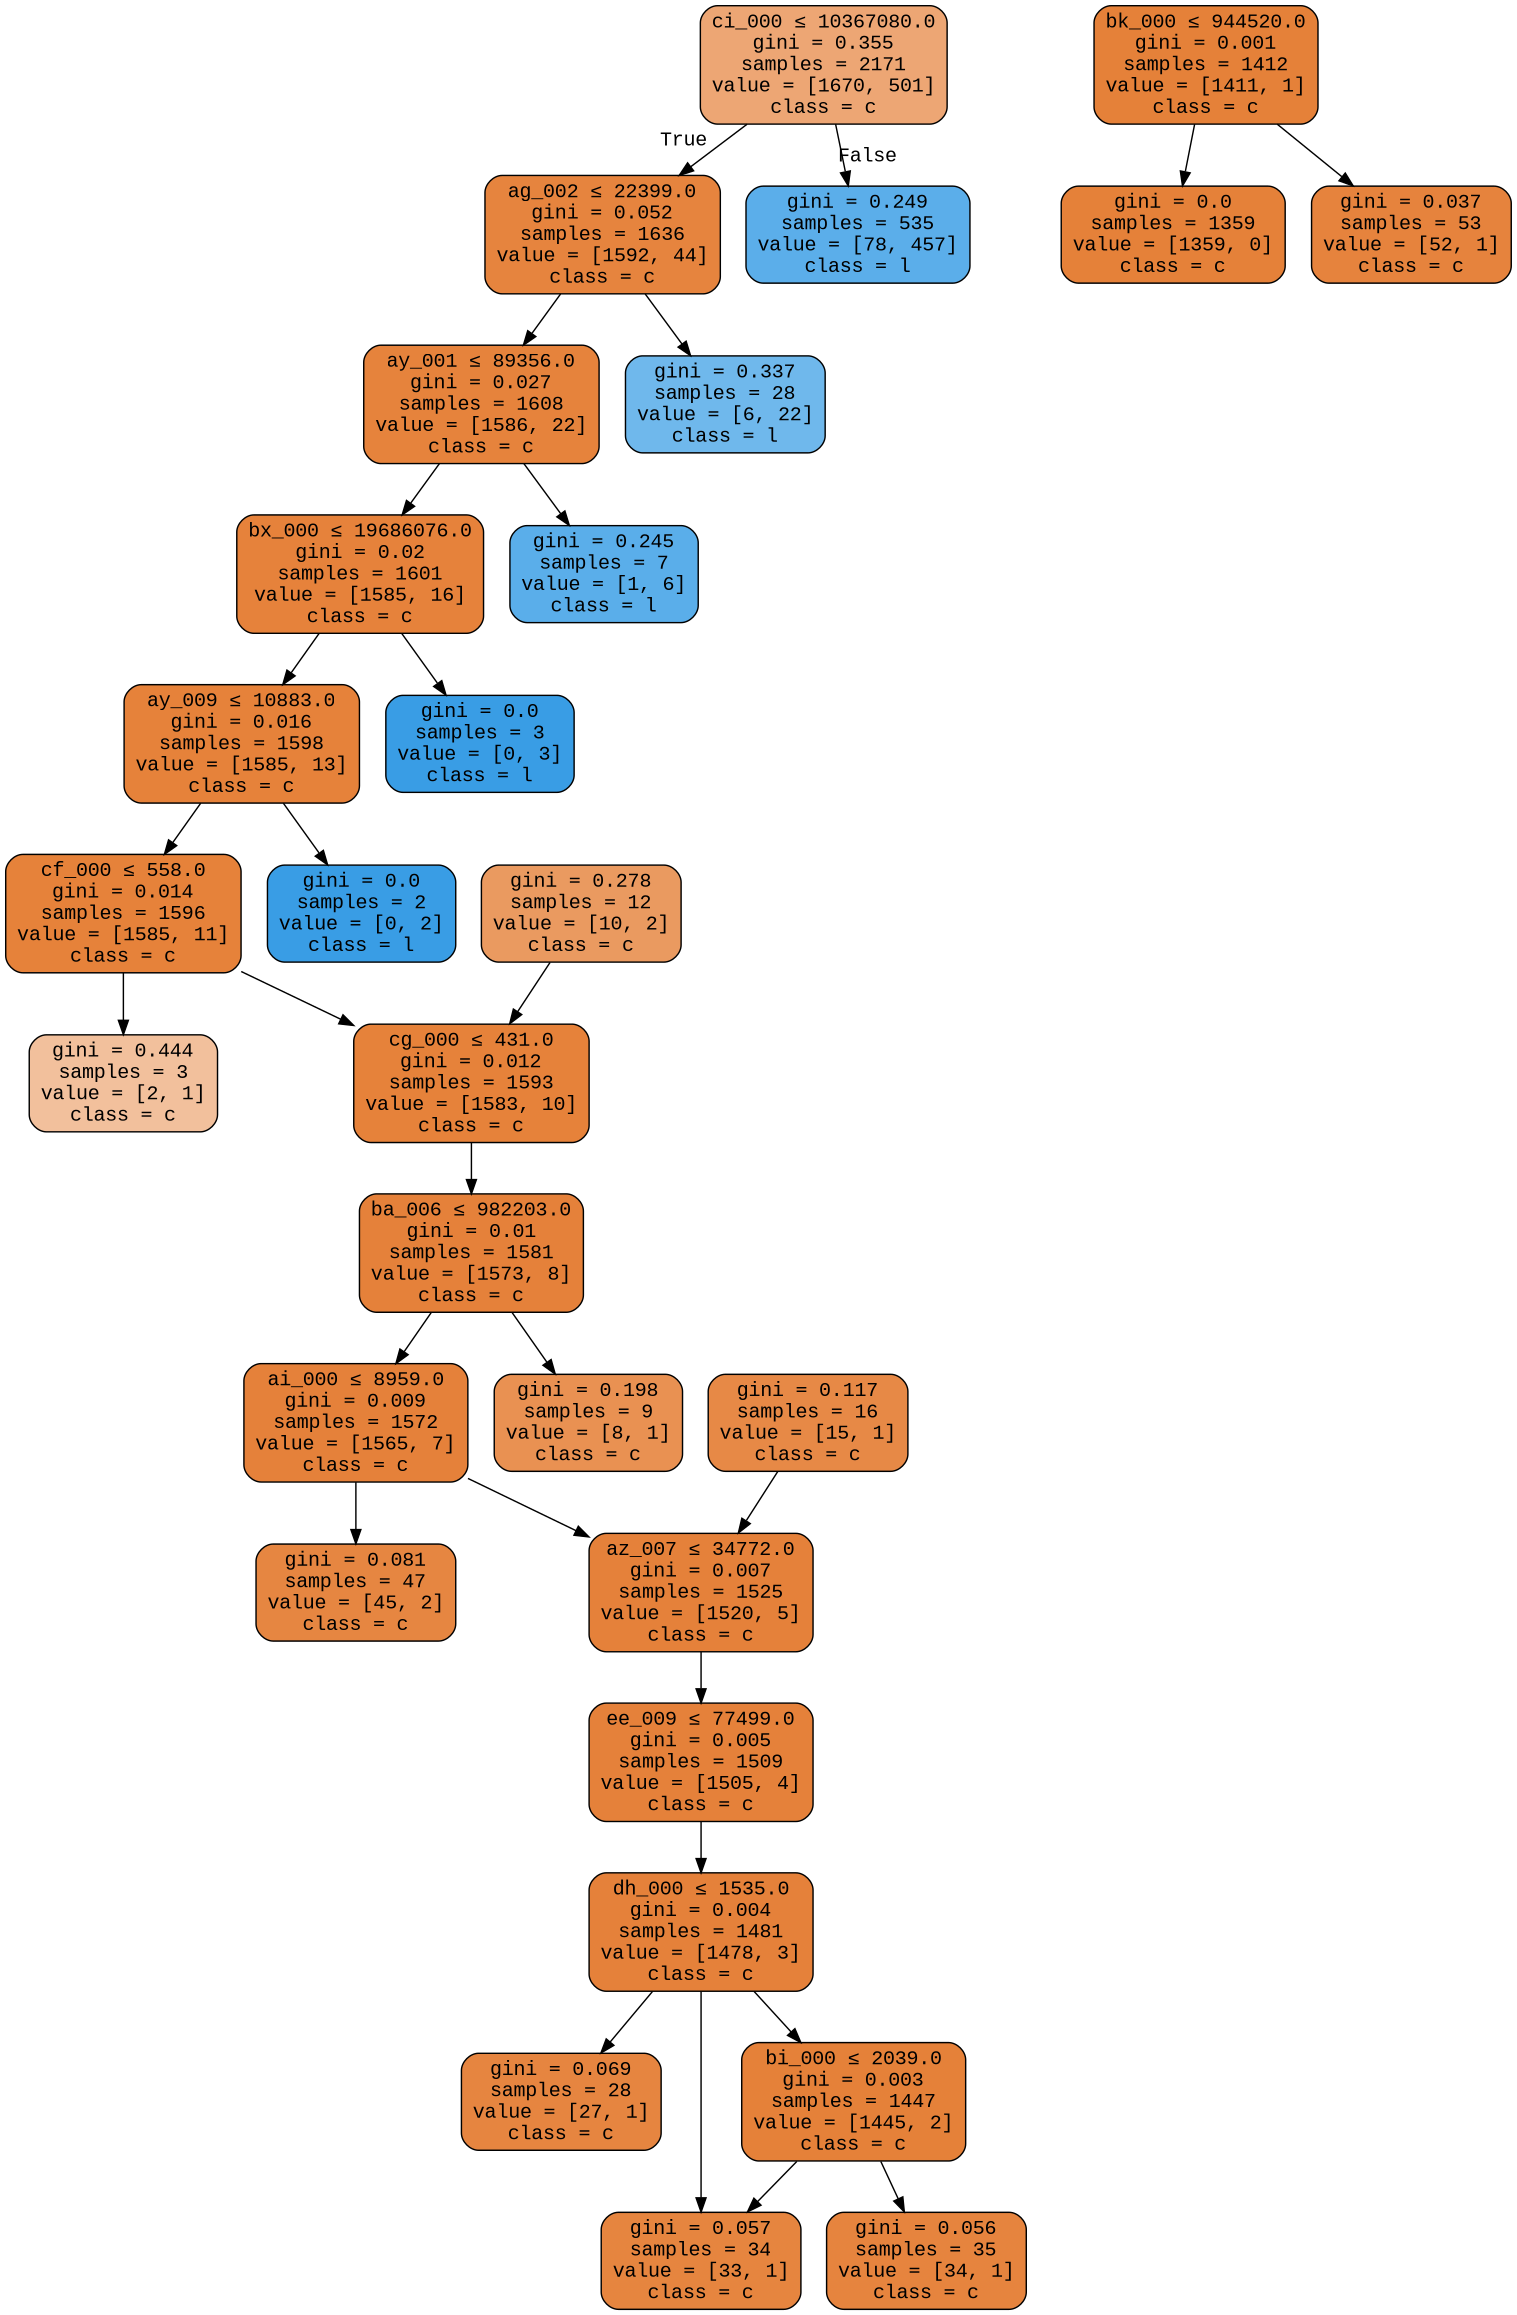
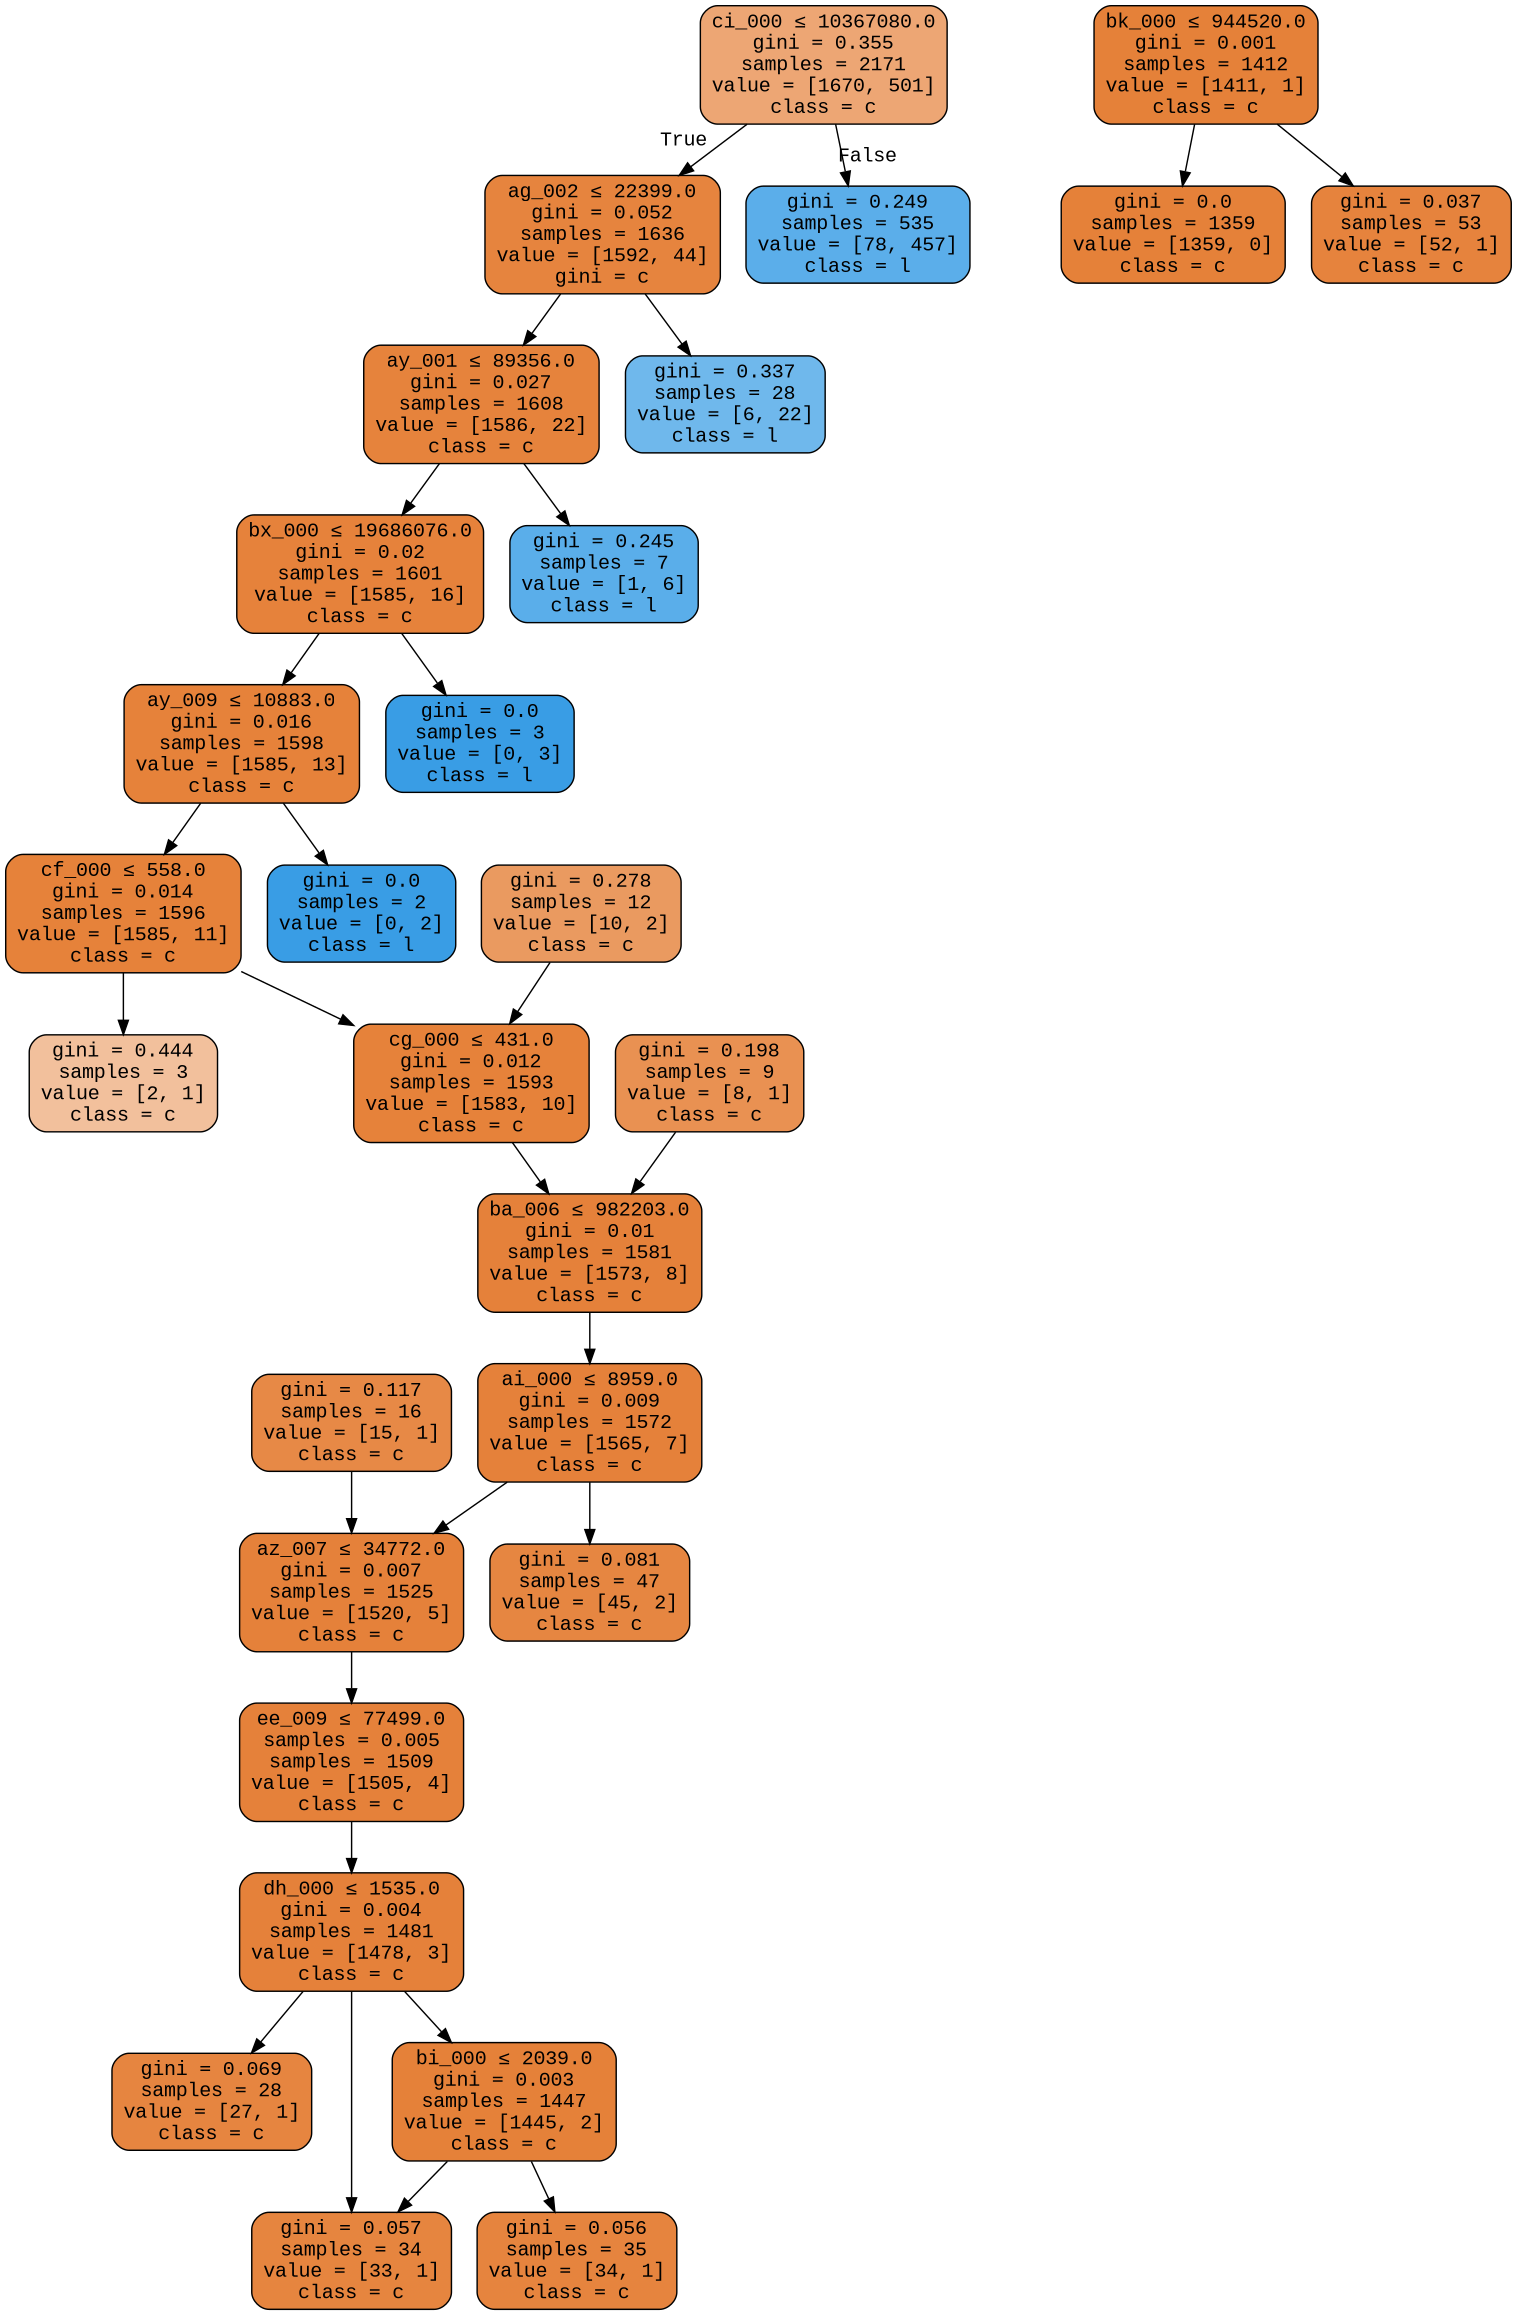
(603, 277) -> (603, 277)
(529, 1337) -> (658, 1157)
(701, 1740) -> (352, 1740)
